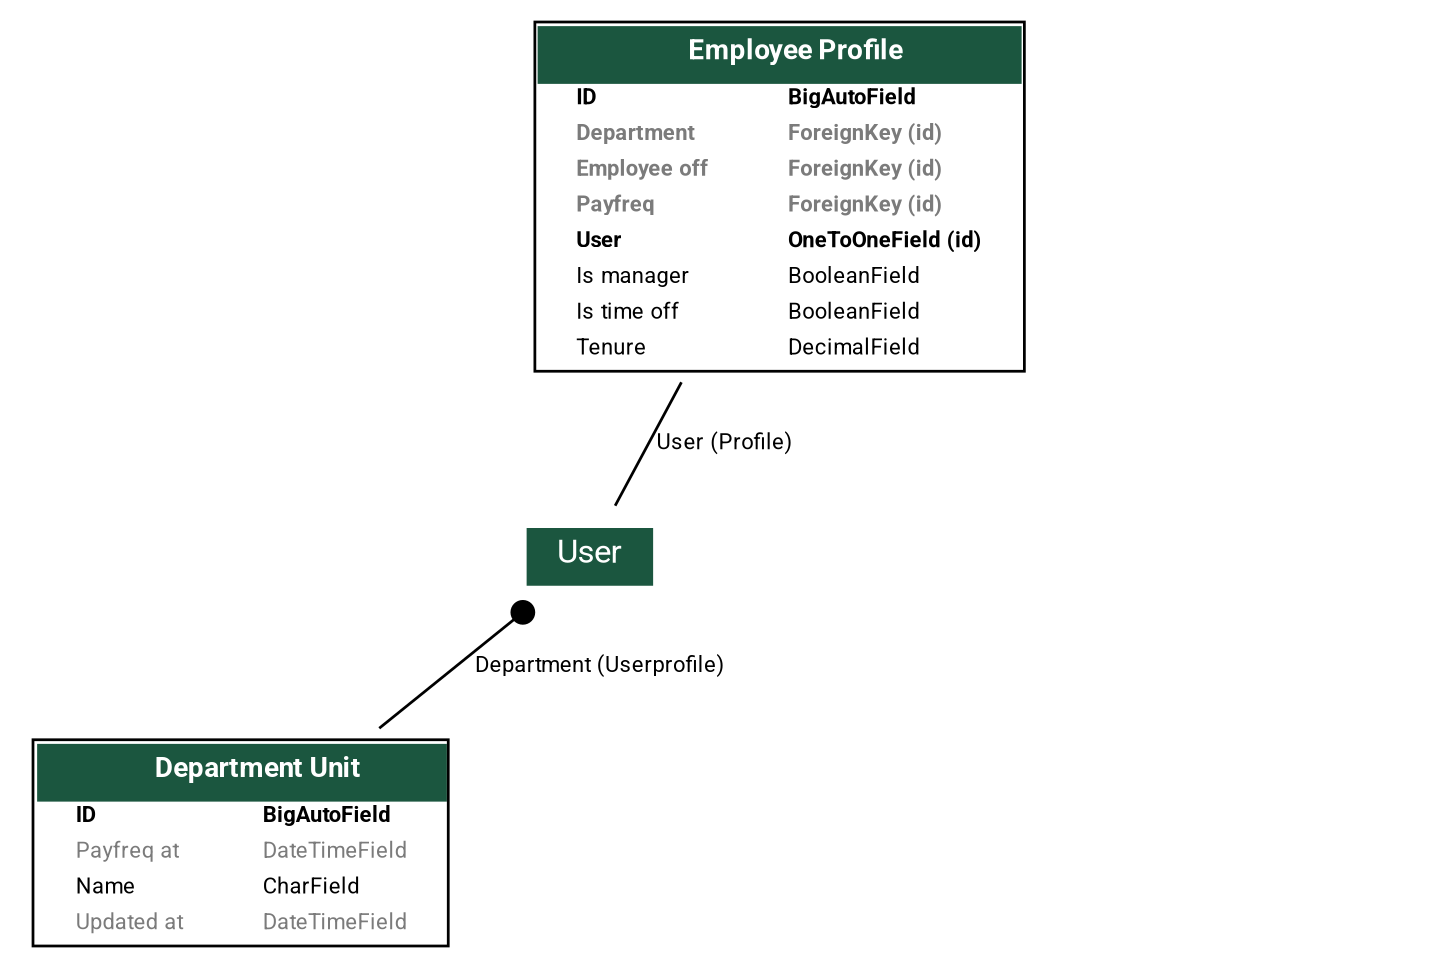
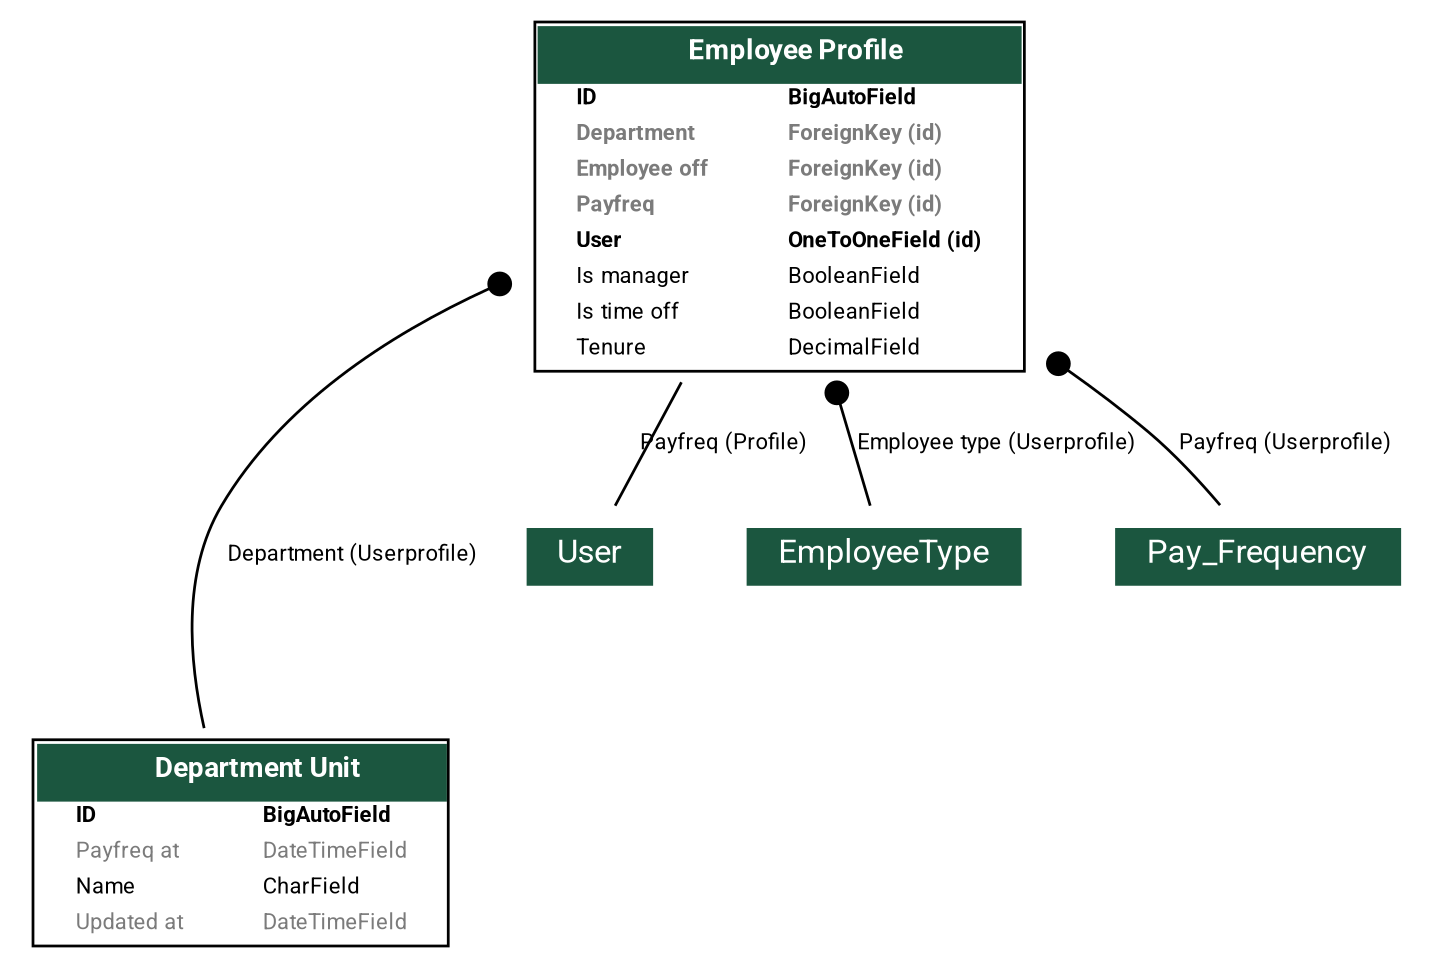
(722, 444) -> (722, 444)
none -> (884, 556)
none -> (1258, 556)
(447, 674) -> (257, 456)
